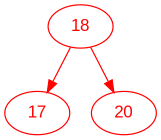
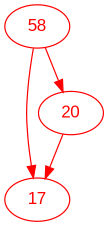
(81, 26) -> (37, 26)
none -> (56, 151)
